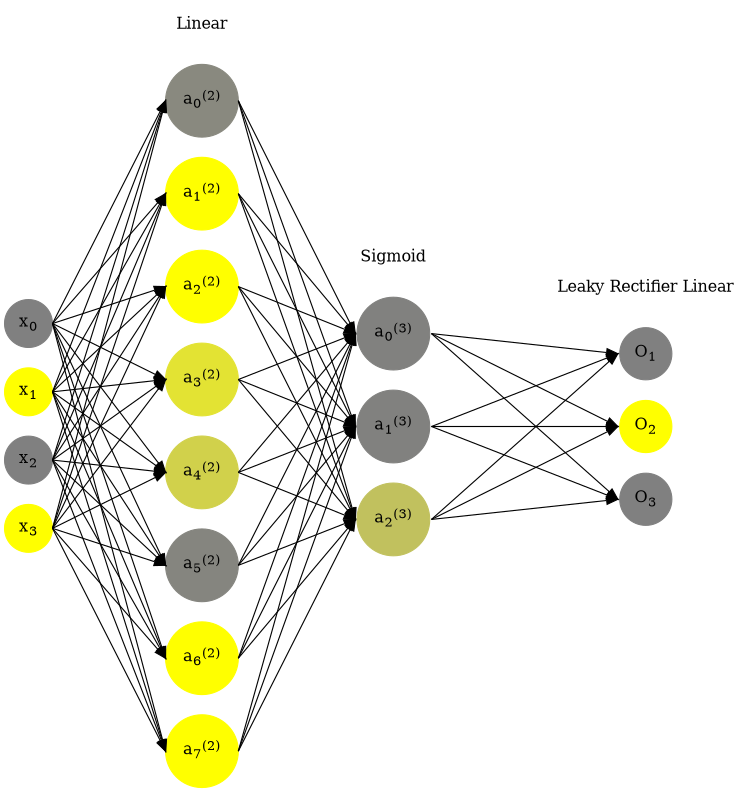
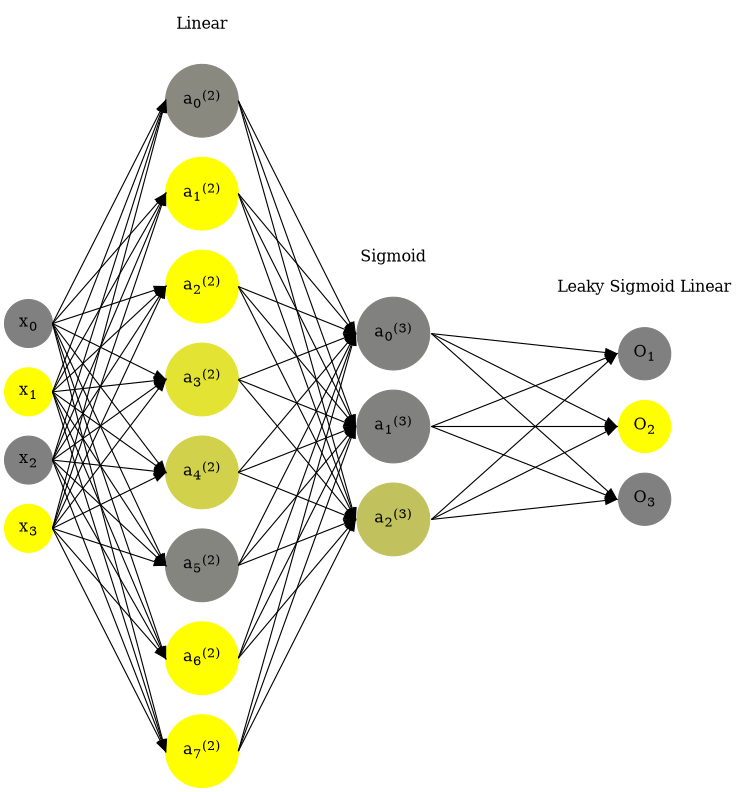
(646, 288) -> (645, 288)
